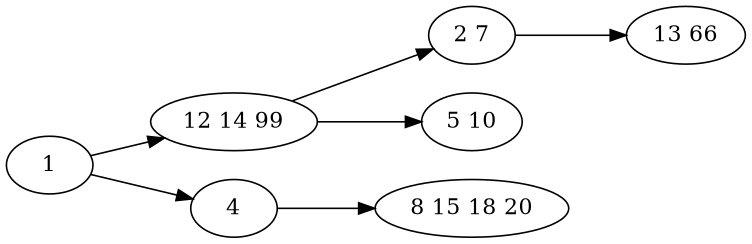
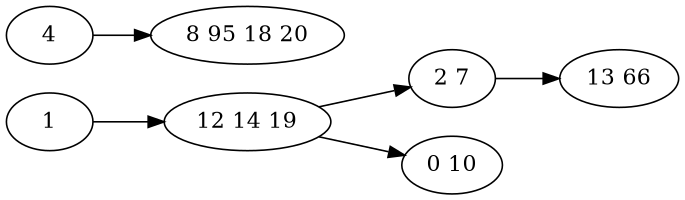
(234, 122) -> (248, 122)
(472, 122) -> (452, 165)
(134, 185) -> none
(472, 208) -> (248, 35)
